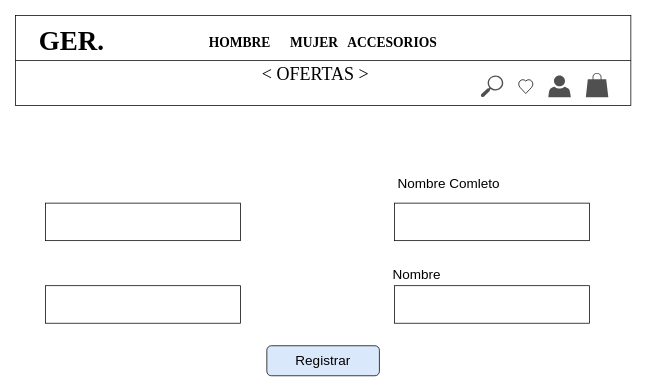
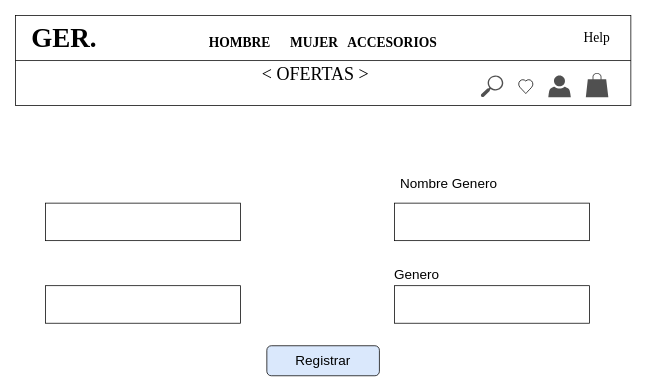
none -> (597, 38)
(72, 42) -> (64, 38)
(449, 184) -> (449, 184)
(417, 274) -> (417, 274)
